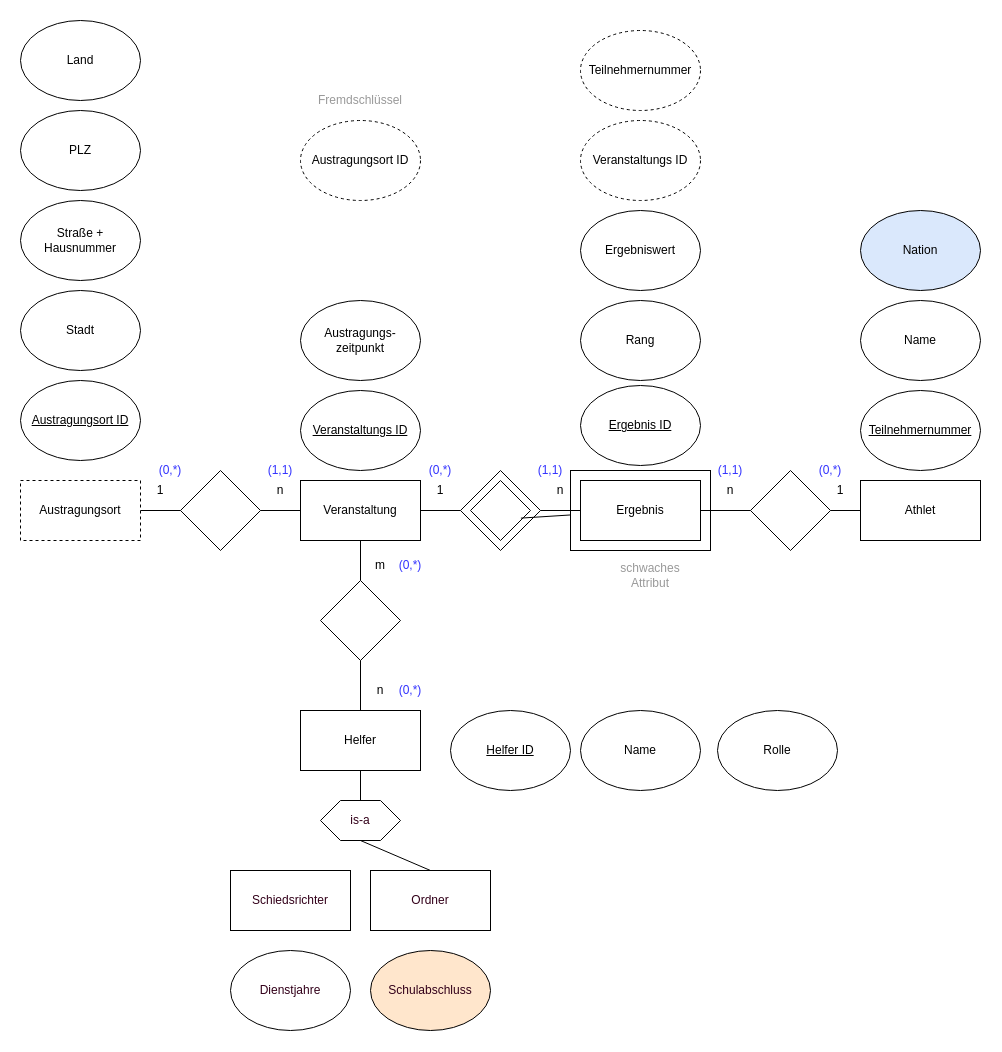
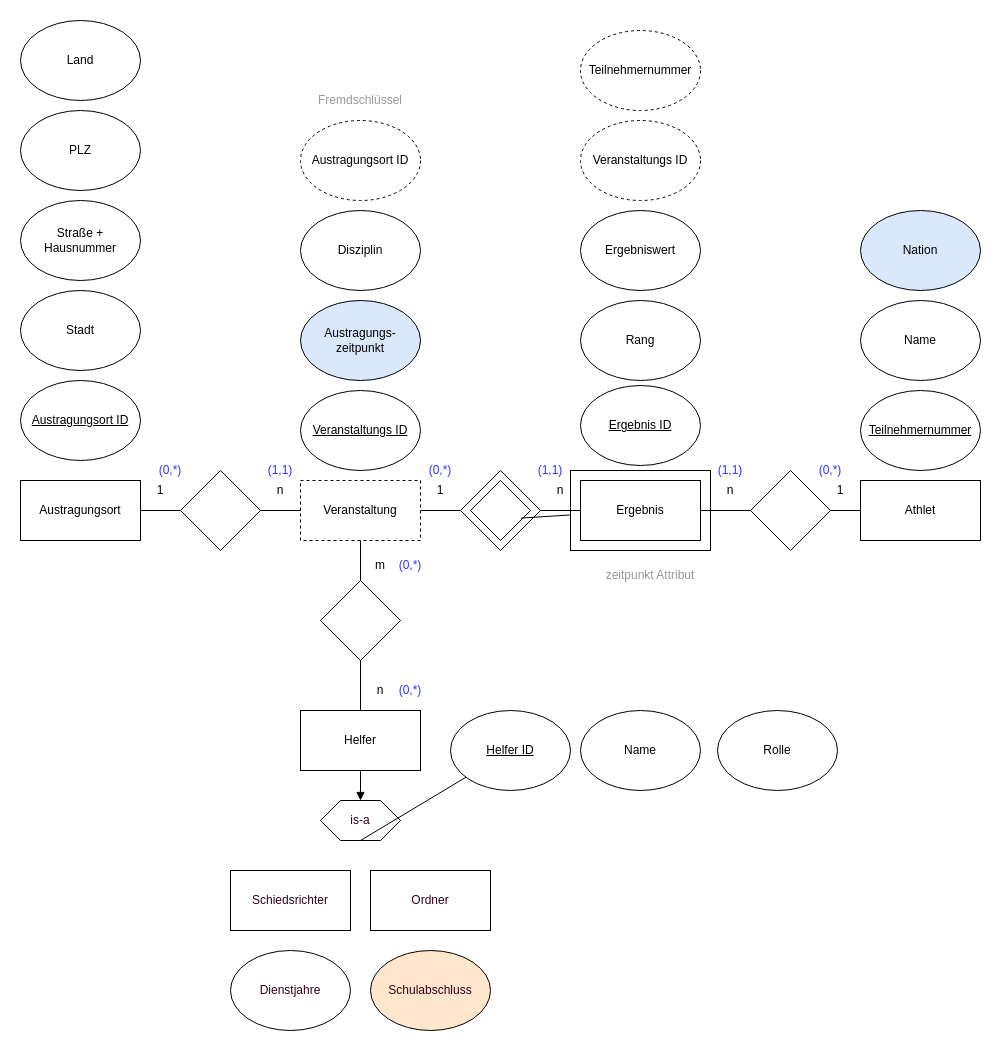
none -> (361, 251)
(361, 341) -> (361, 341)
(81, 511) -> (81, 511)
(361, 511) -> (361, 511)
(651, 576) -> (651, 576)
(361, 794) -> (361, 791)
(396, 856) -> (415, 808)
